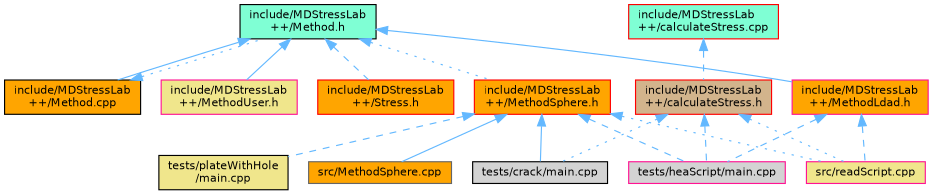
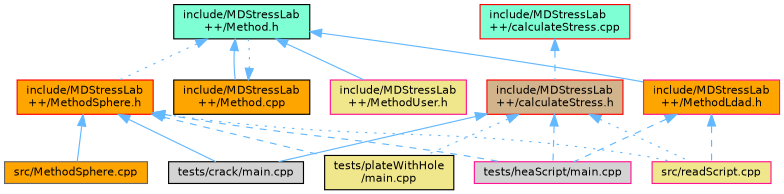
(386, 97) -> none
none -> (481, 131)
(609, 140) -> (343, 147)
